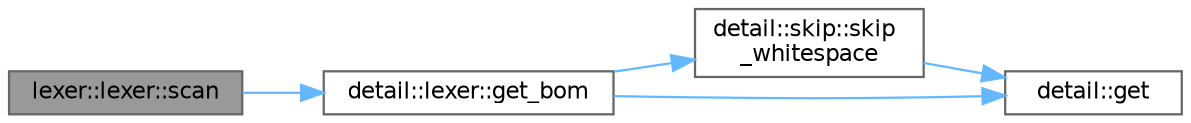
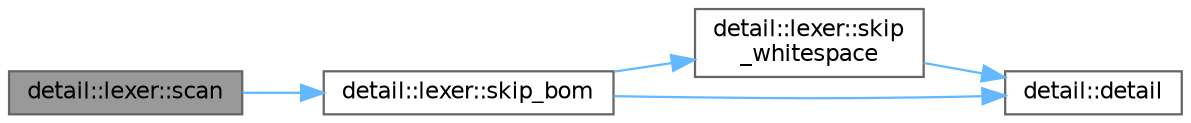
(809, 43) -> (809, 43)
(126, 93) -> (126, 93)
(469, 93) -> (469, 93)
(1093, 93) -> (1093, 93)
